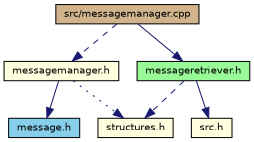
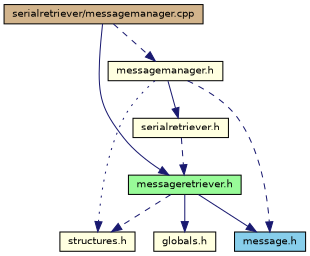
(127, 14) -> (104, 14)
(54, 95) -> (249, 138)
none -> (181, 128)
(212, 128) -> (185, 242)
none -> (223, 210)
